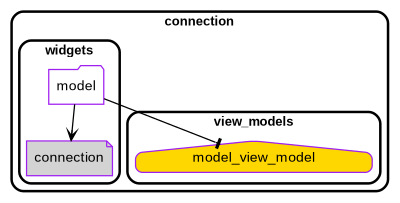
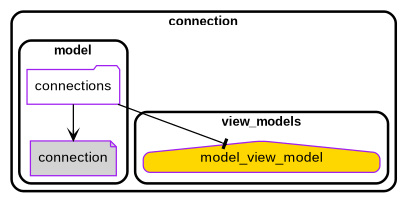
(70, 51) -> (73, 51)
(76, 87) -> (73, 87)
